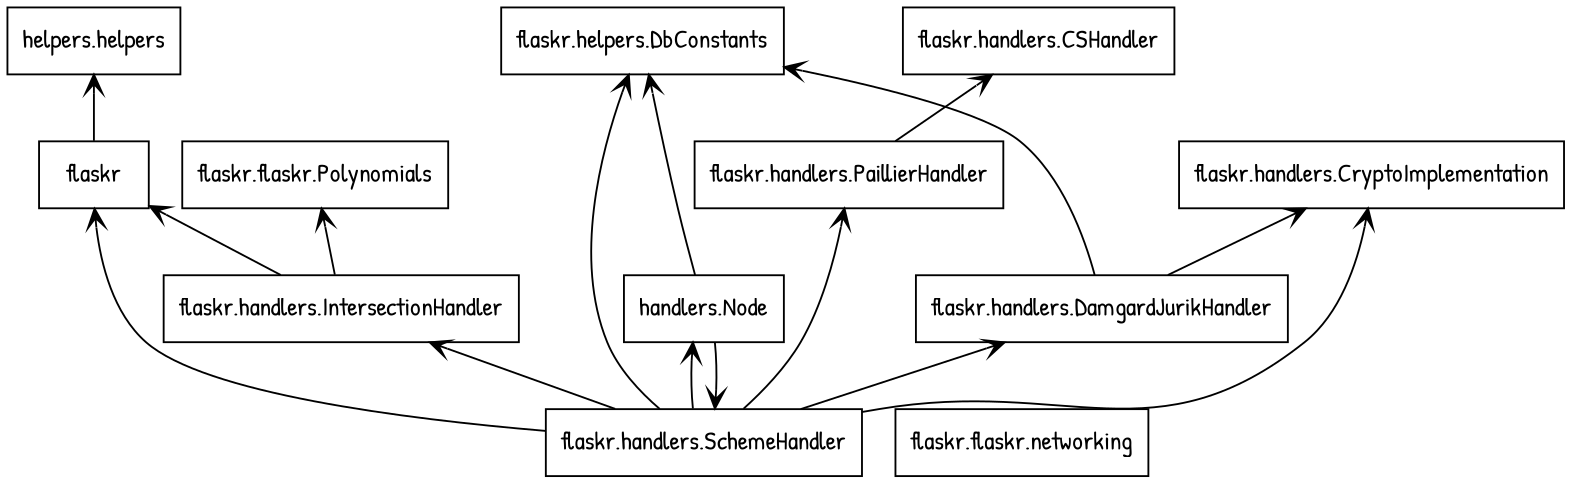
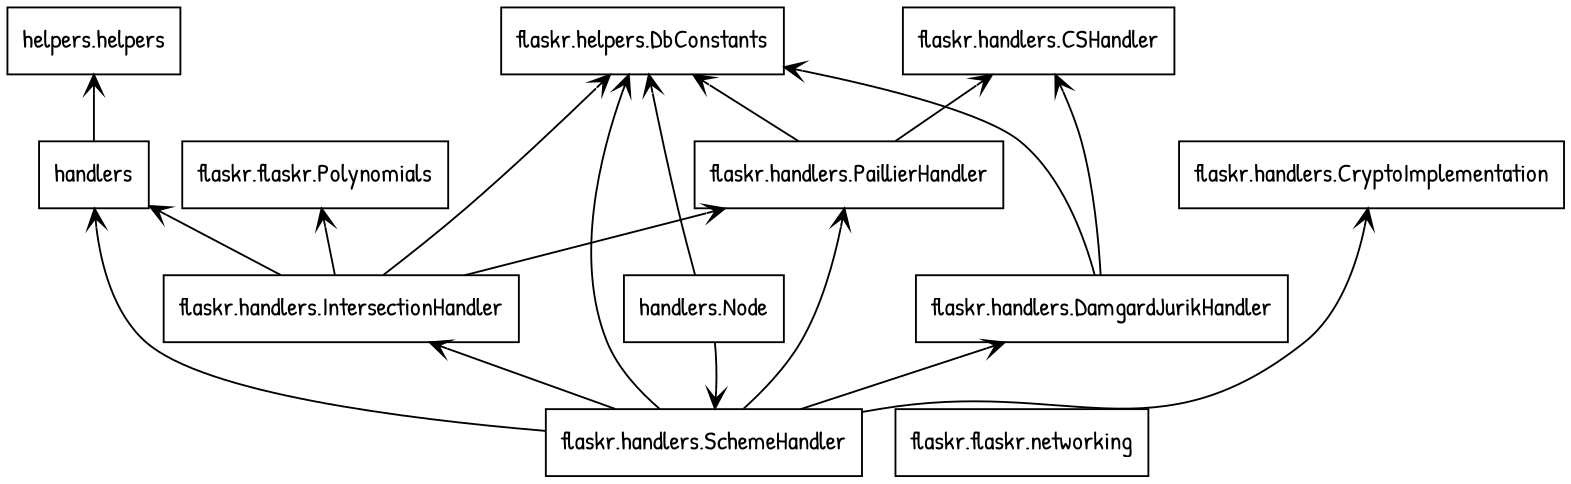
none -> (754, 113)
(94, 175) -> (94, 175)
none -> (493, 185)
none -> (580, 246)
(1228, 246) -> (1090, 182)
(691, 385) -> none
